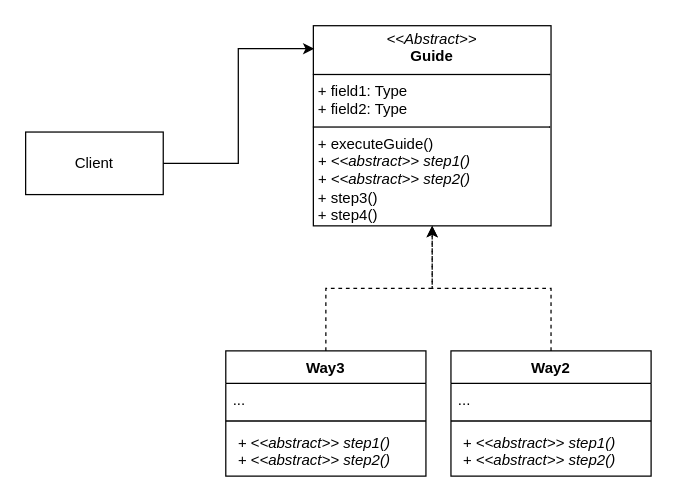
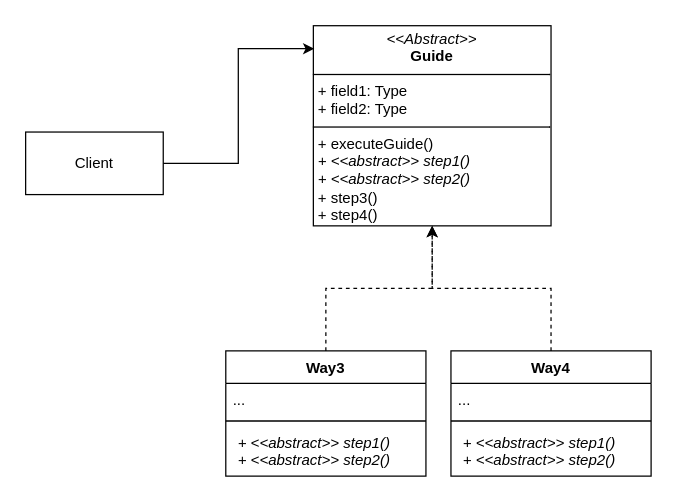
(551, 368) -> (551, 368)
